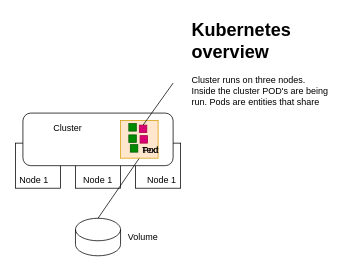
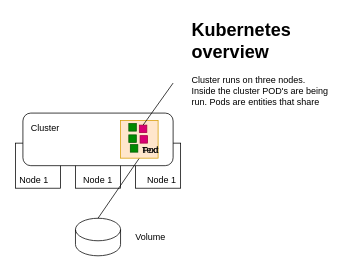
(68, 128) -> (45, 128)
(143, 237) -> (150, 237)
